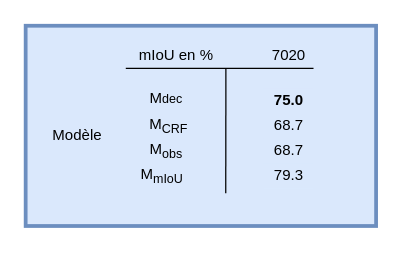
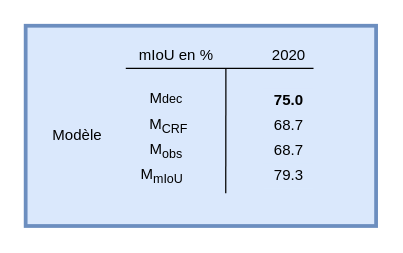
(289, 56) -> (289, 56)
